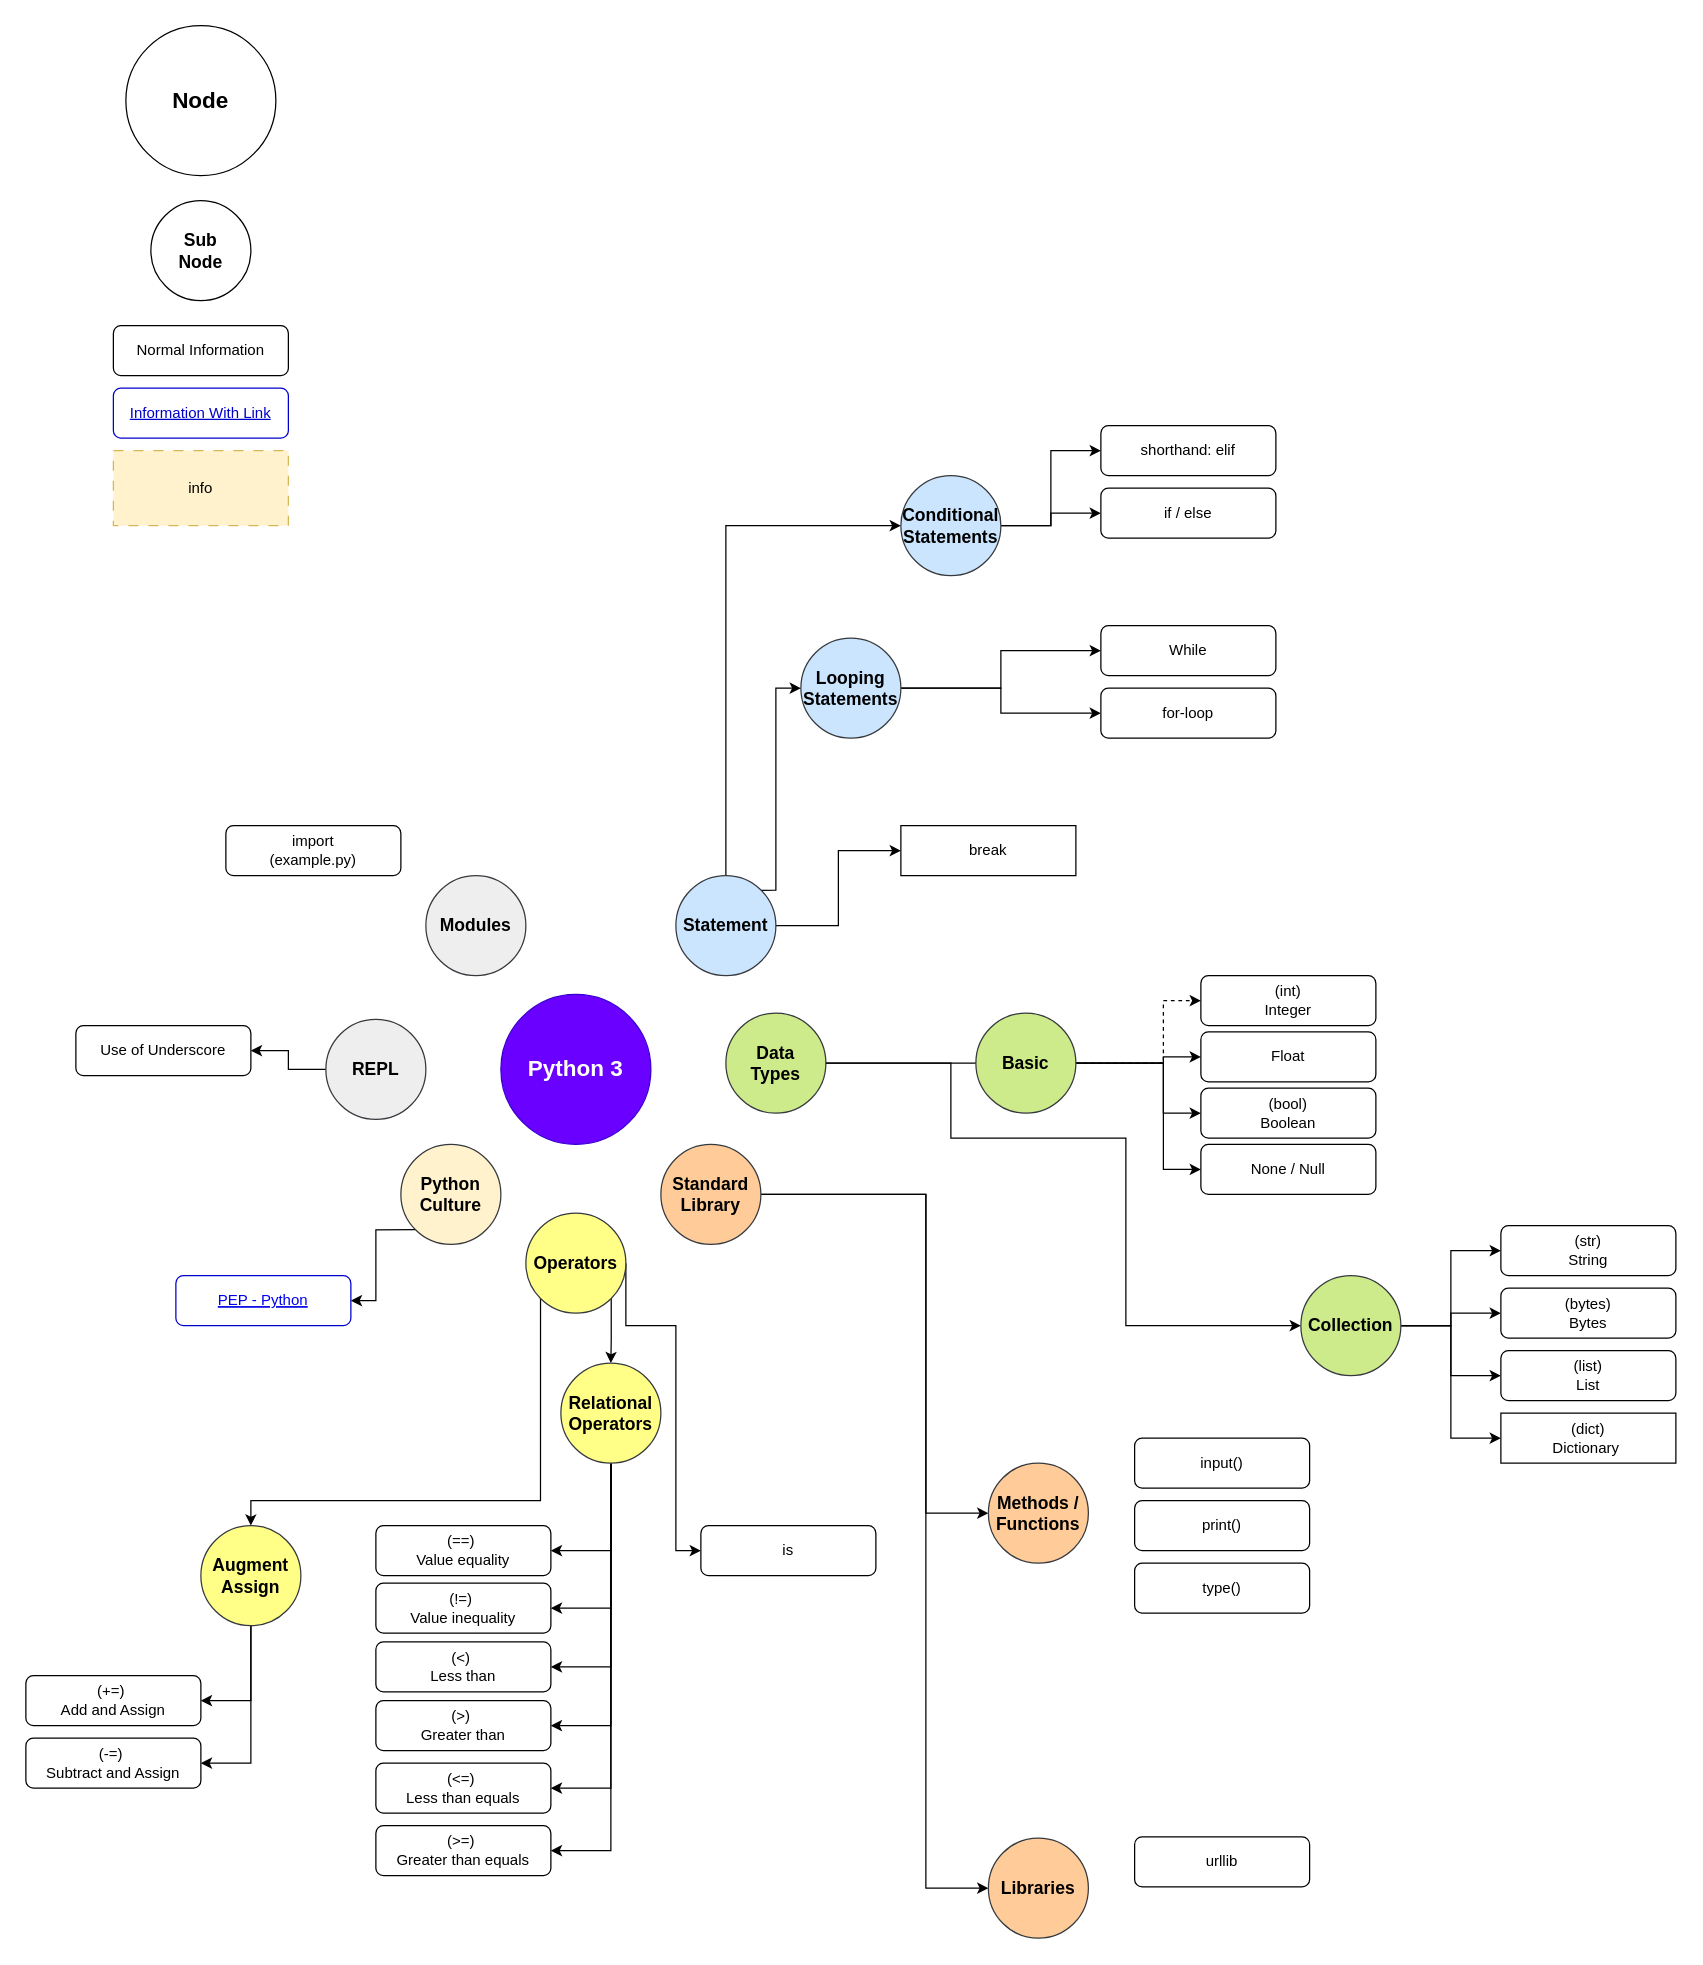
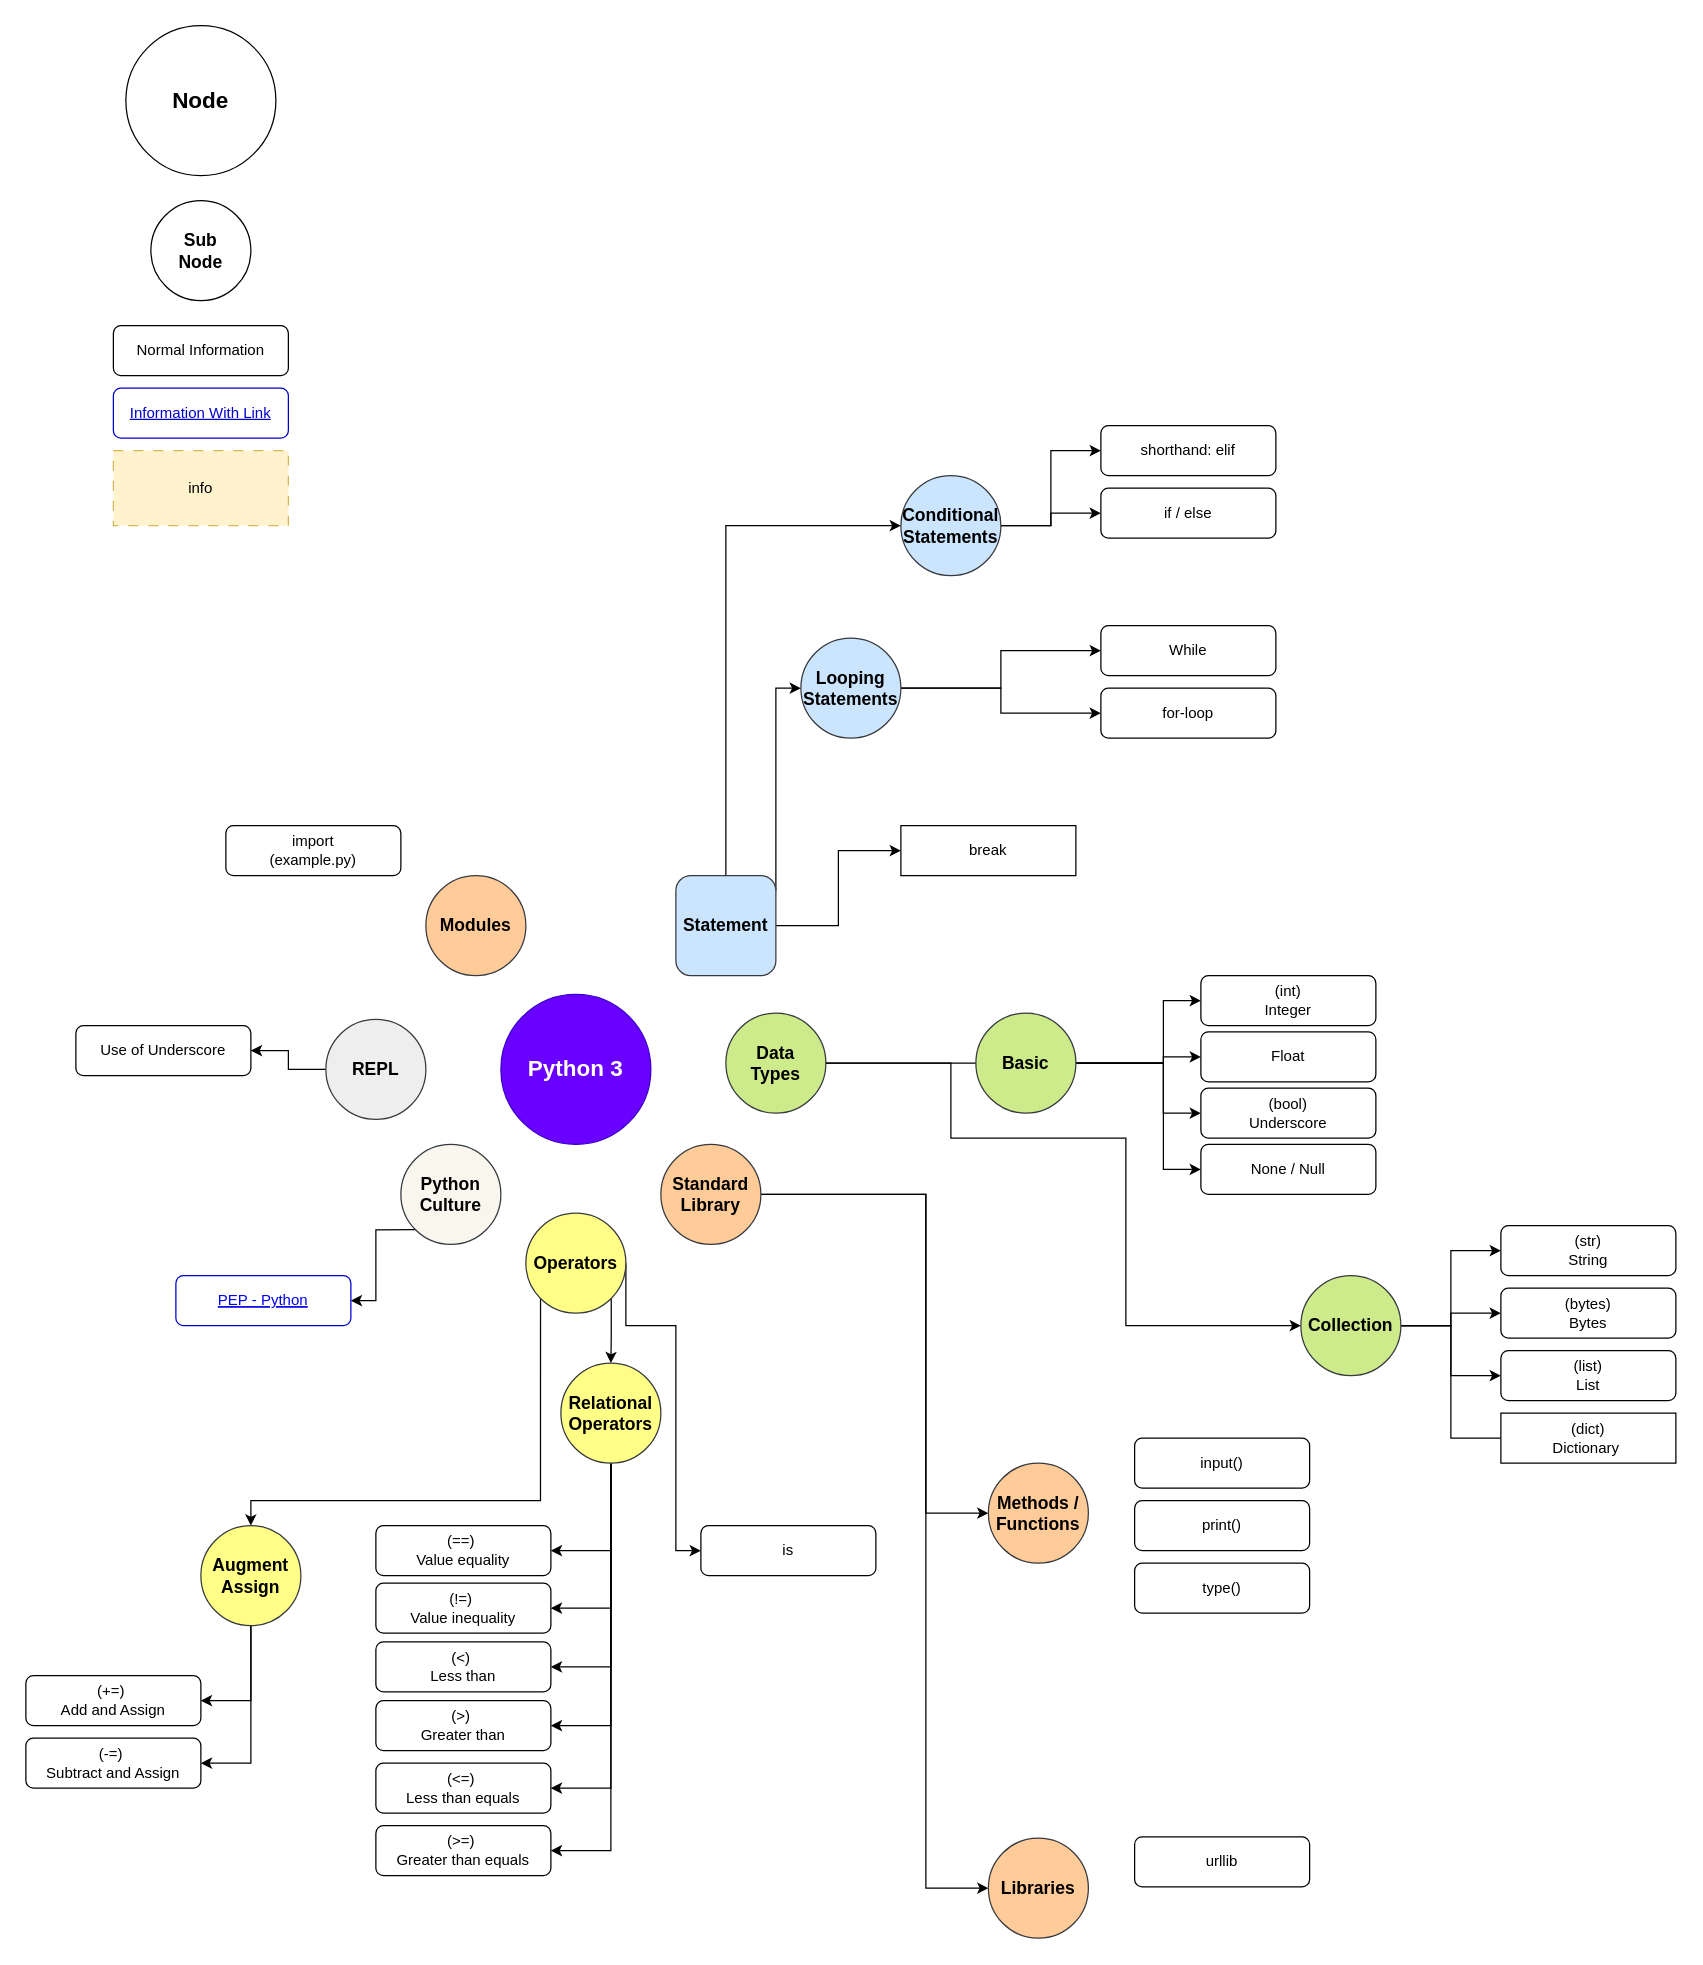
(476, 926) -> (476, 926)
(726, 926) -> (726, 926)
(1163, 1013) -> (1163, 1013)
(1288, 1113) -> (1288, 1113)
(451, 1194) -> (451, 1194)
(1491, 1438) -> (1494, 1438)
